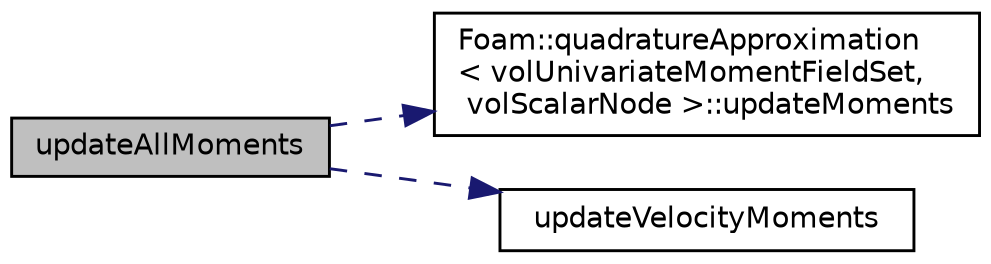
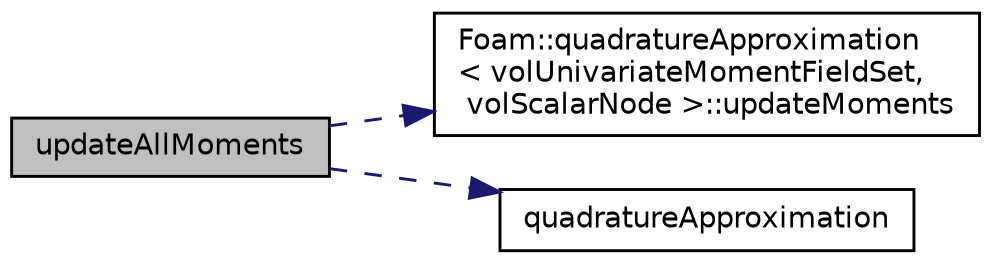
(707, 220) -> (707, 220)
